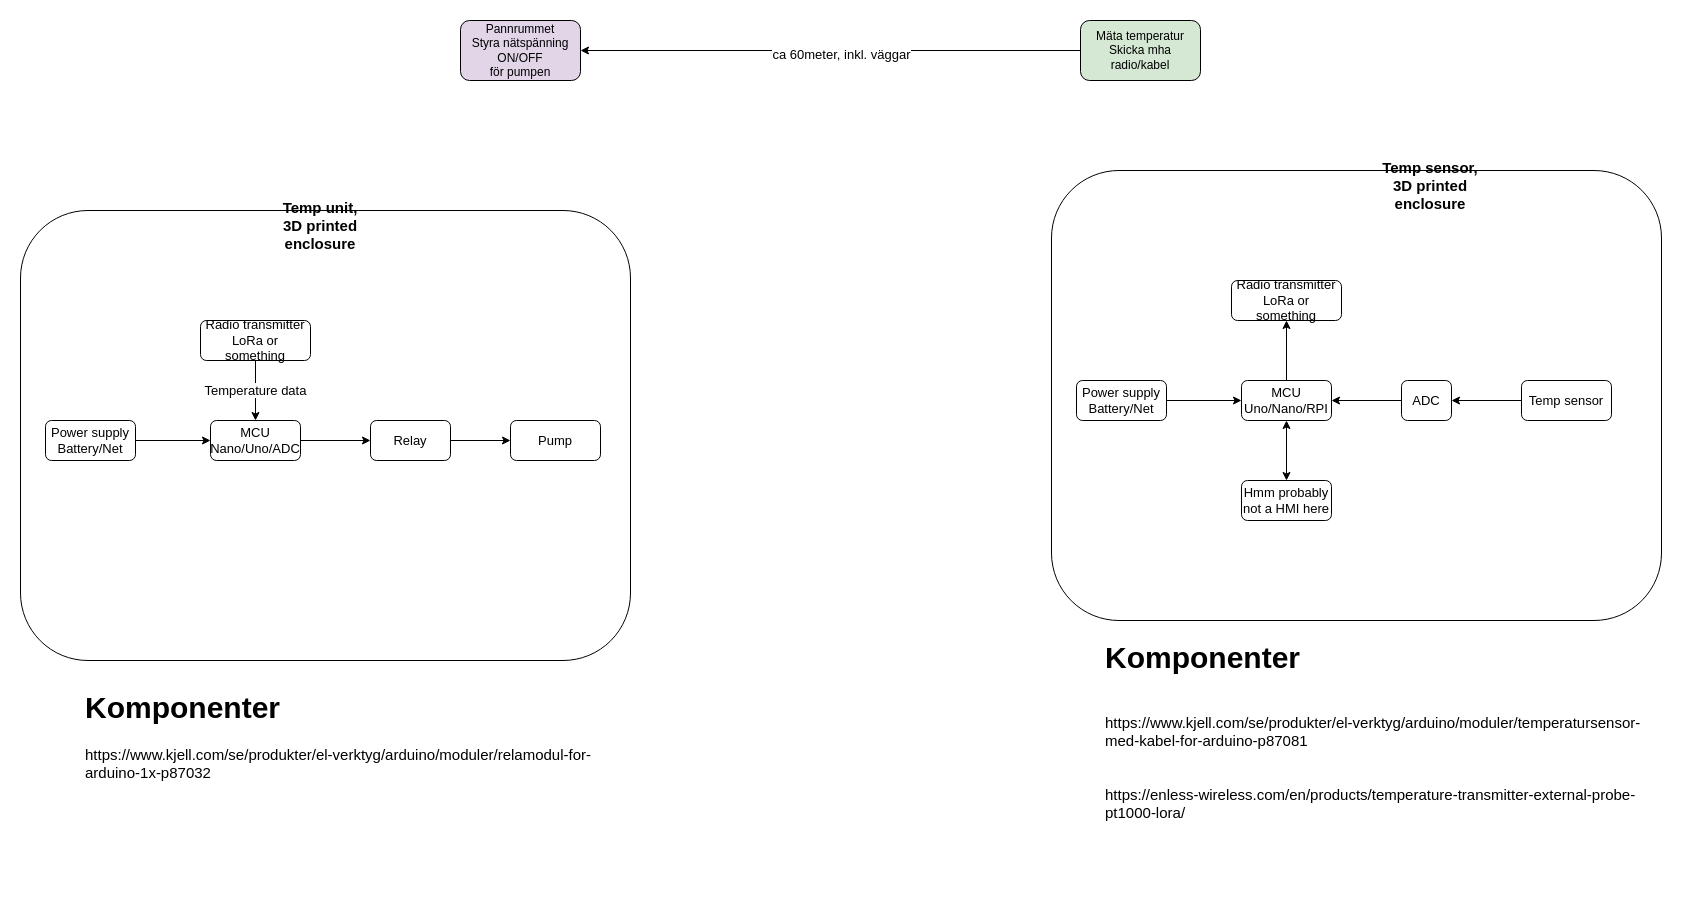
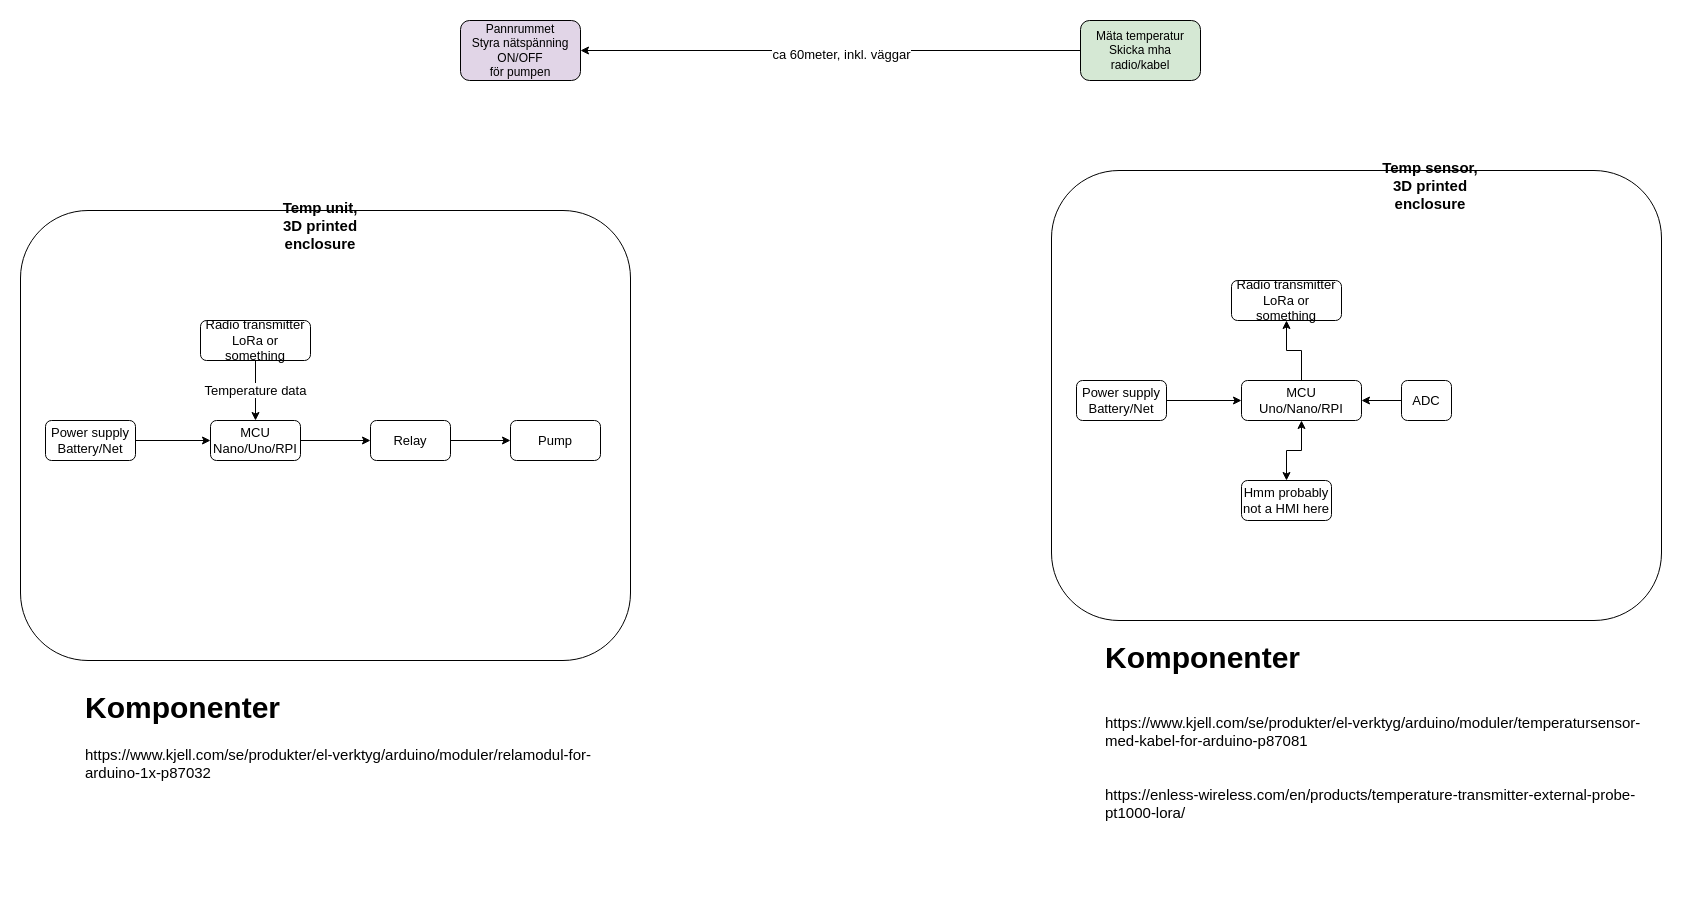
(1287, 401) -> (1302, 401)
(1489, 401) -> none
(1567, 401) -> none
(256, 441) -> (256, 441)
